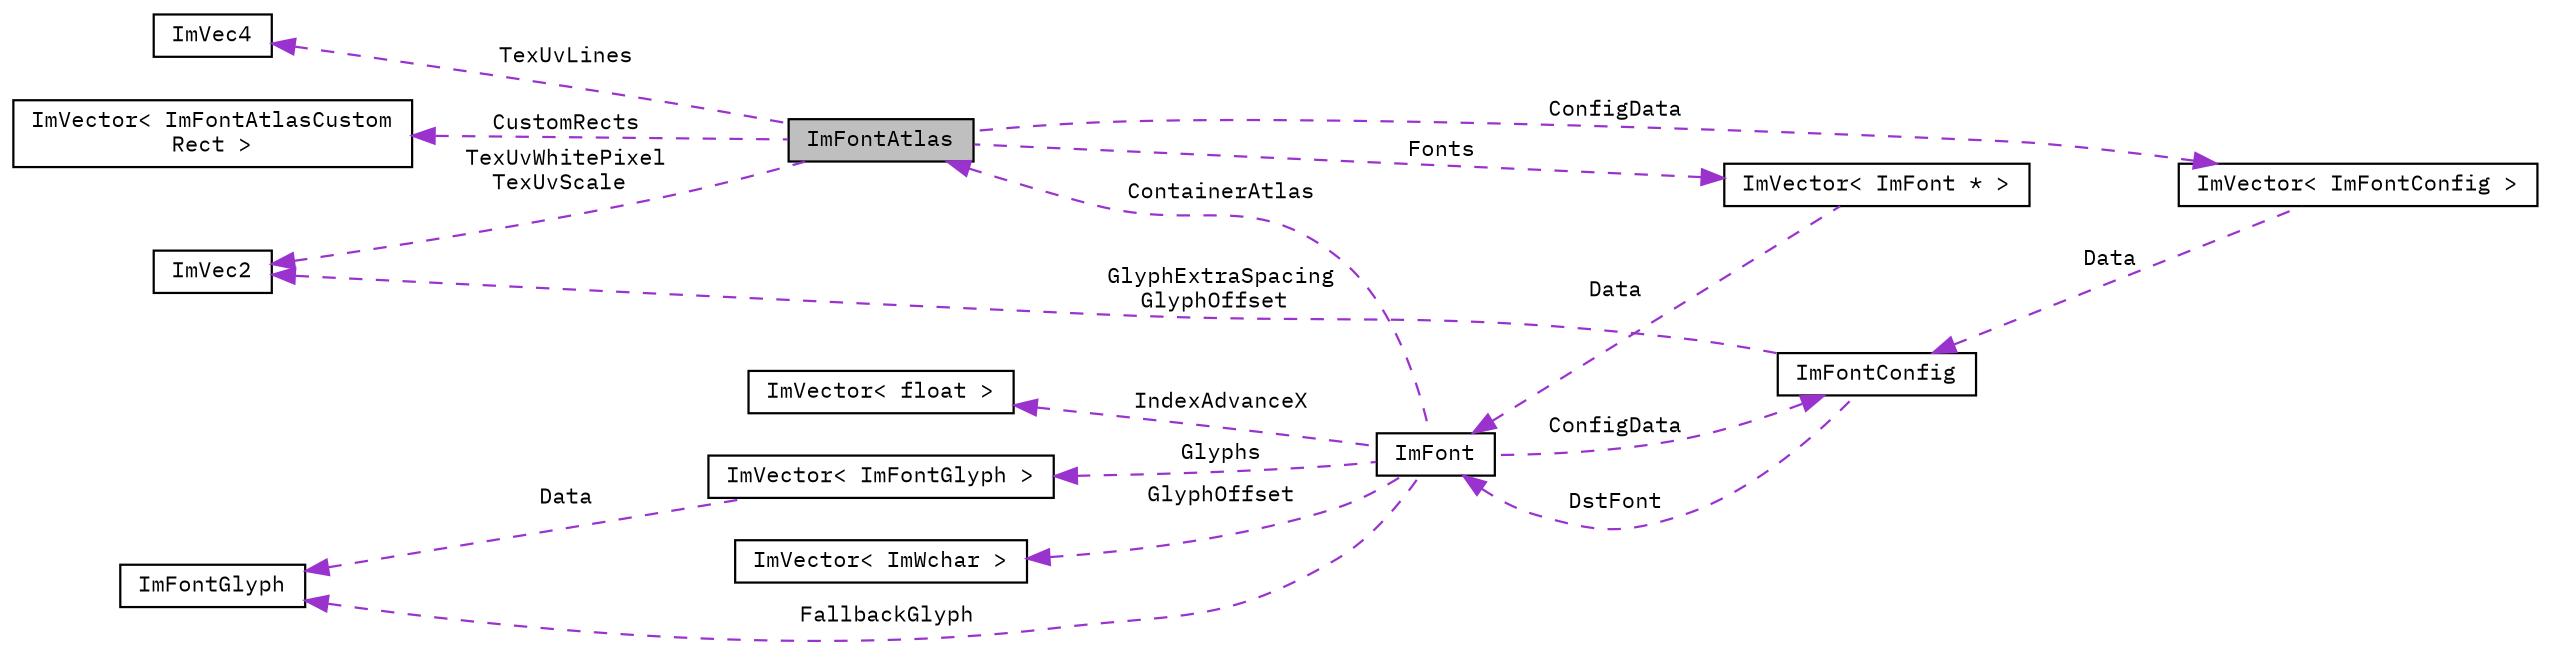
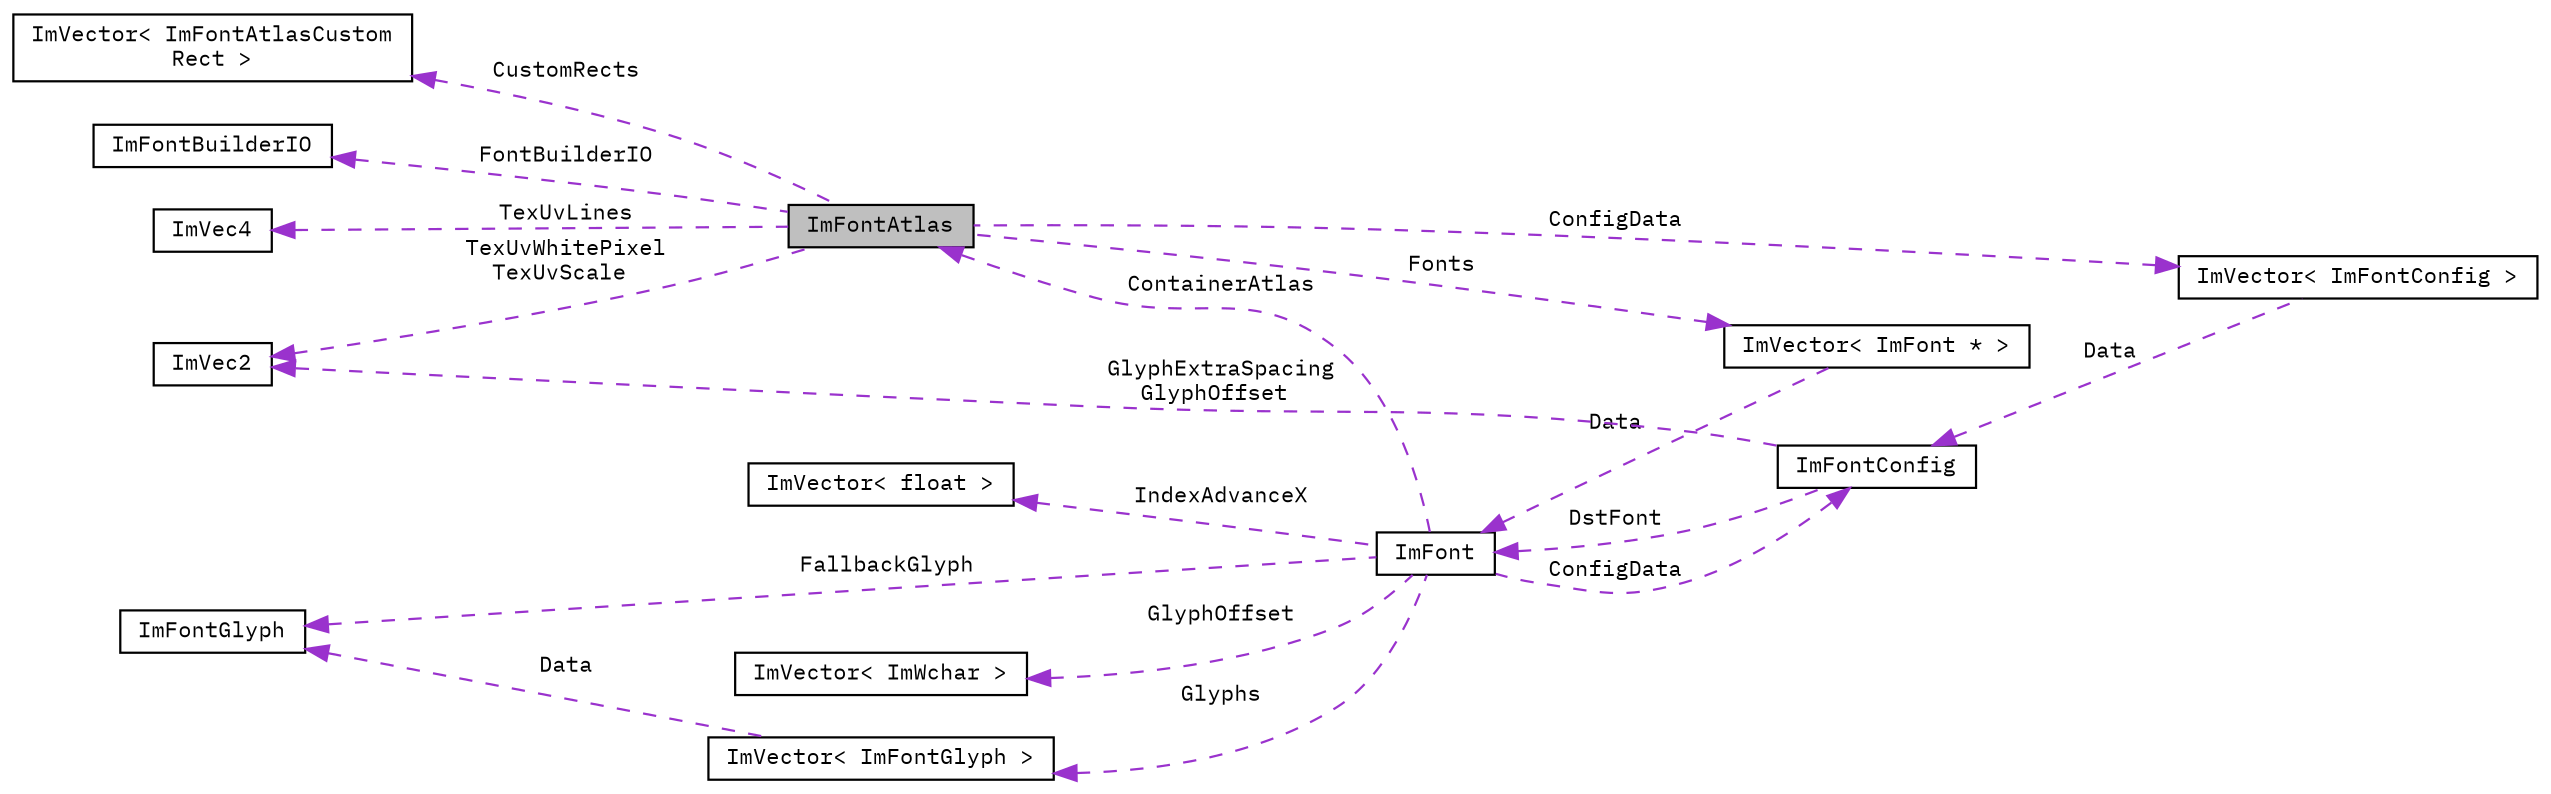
none -> (213, 146)
